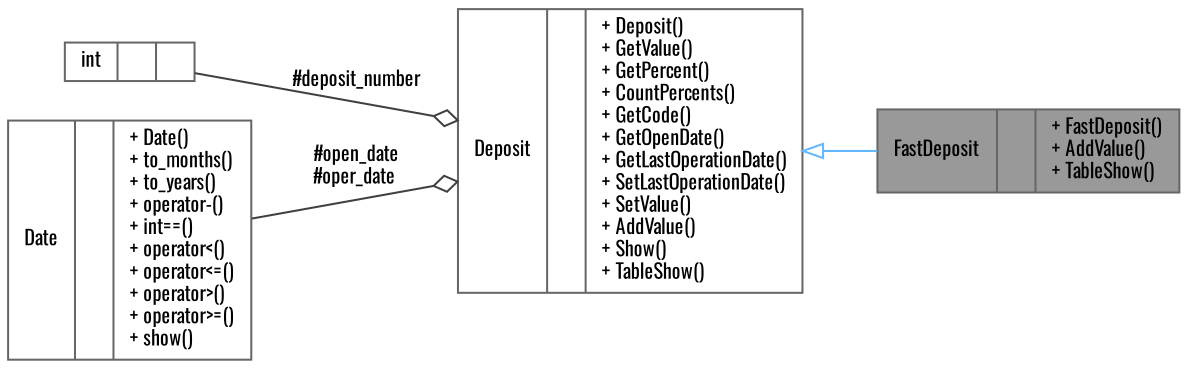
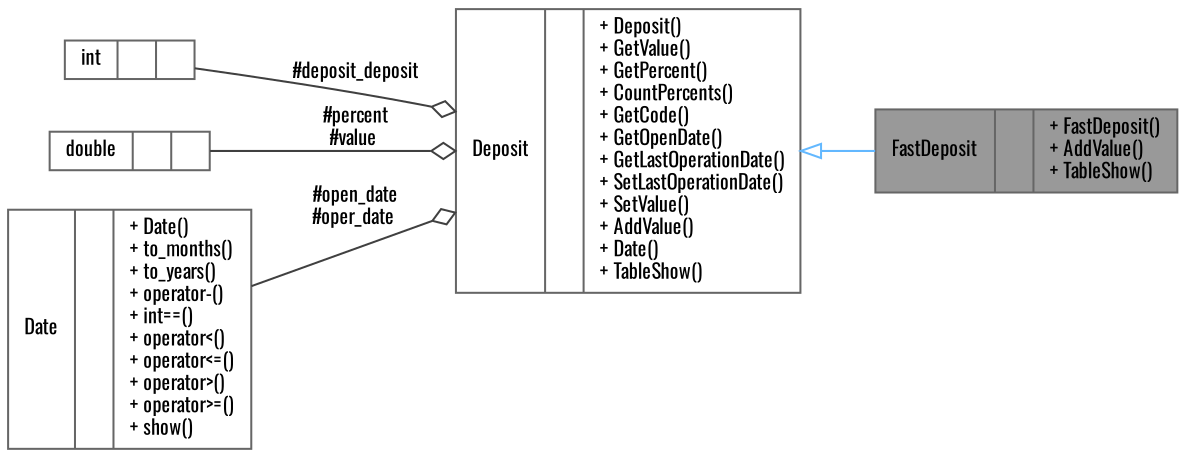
(355, 81) -> (354, 73)
none -> (130, 151)
(634, 250) -> (629, 250)
